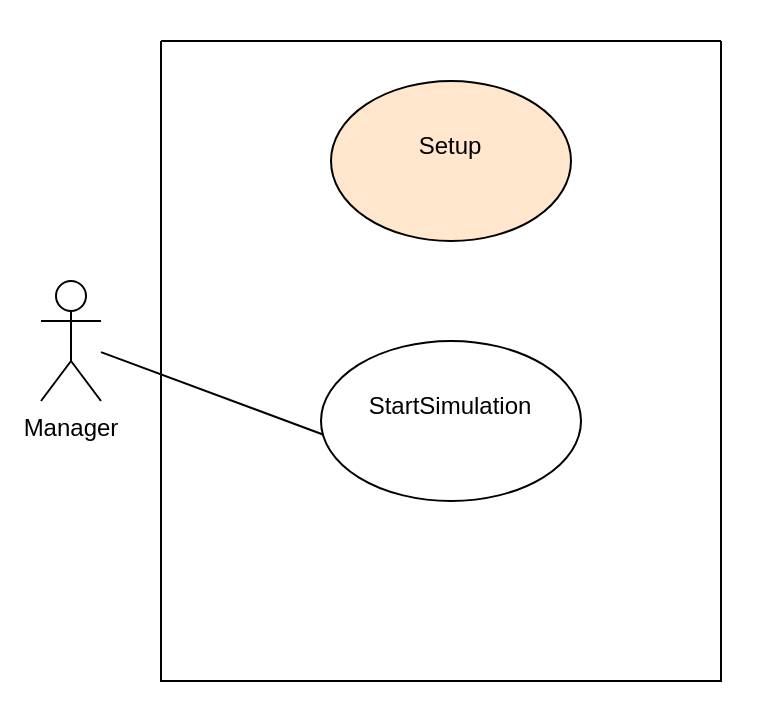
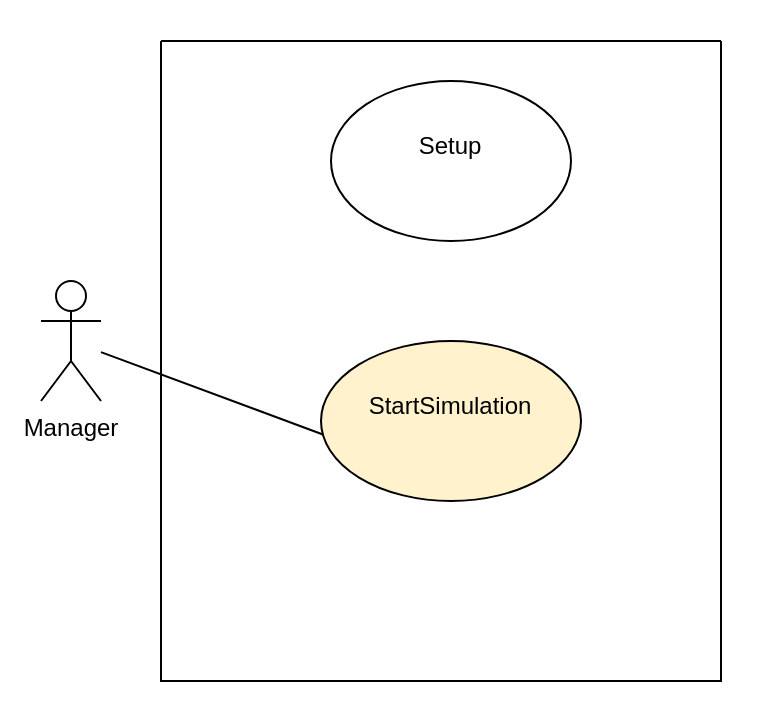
(451, 161) -> (451, 161)
(451, 421) -> (451, 421)
